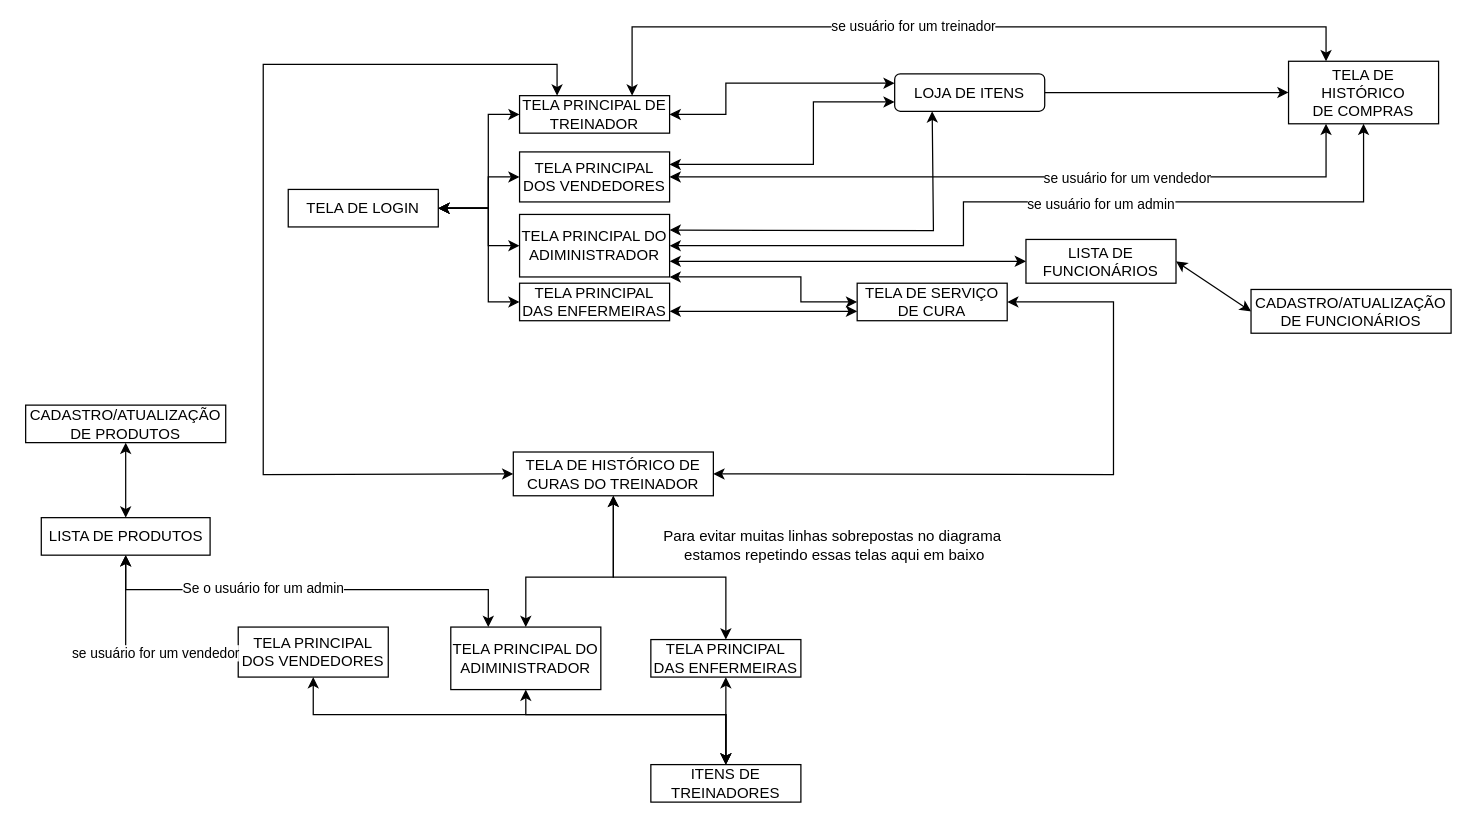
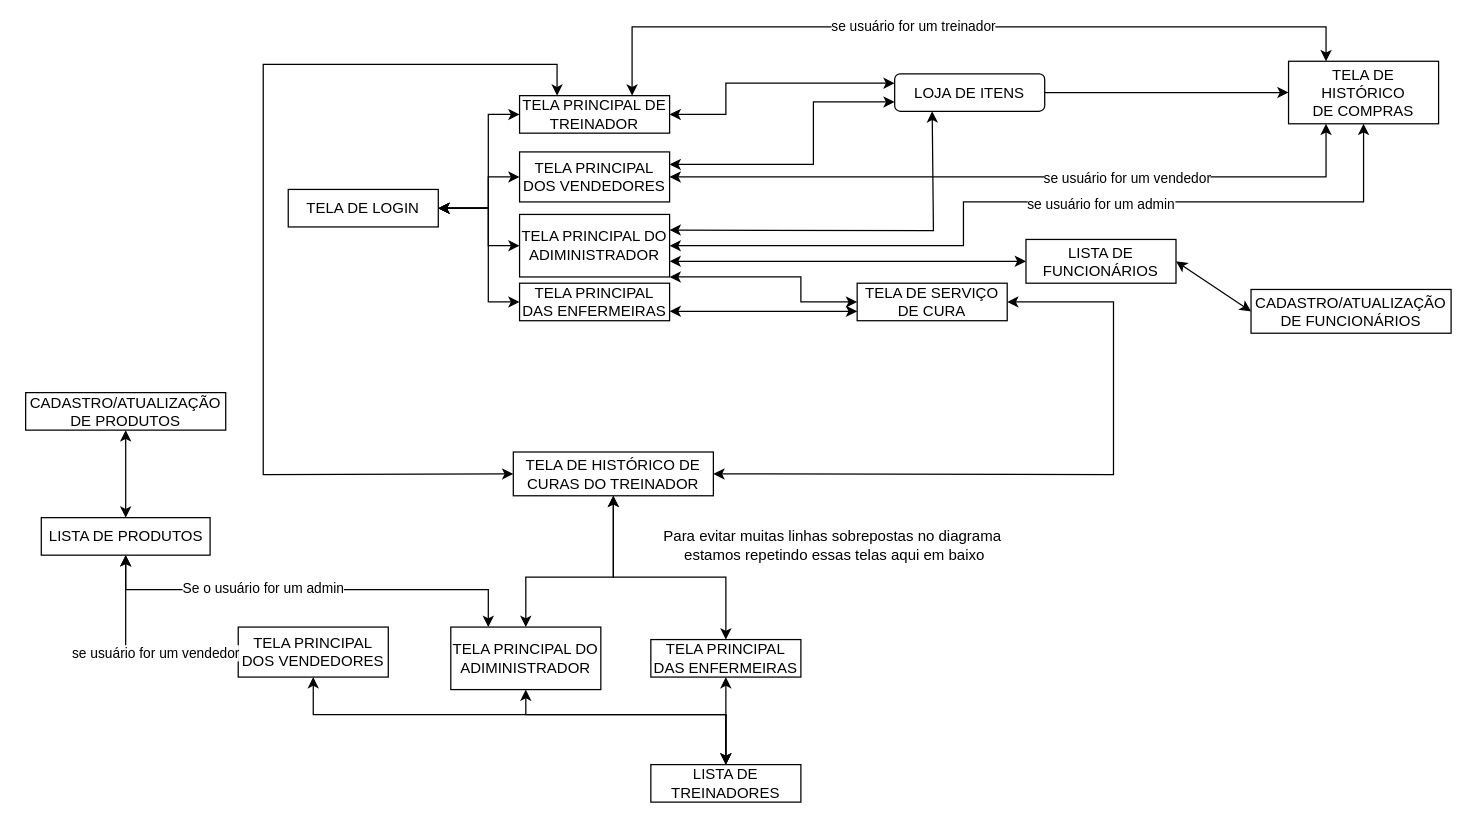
(126, 424) -> (126, 411)
(726, 783) -> (726, 783)
